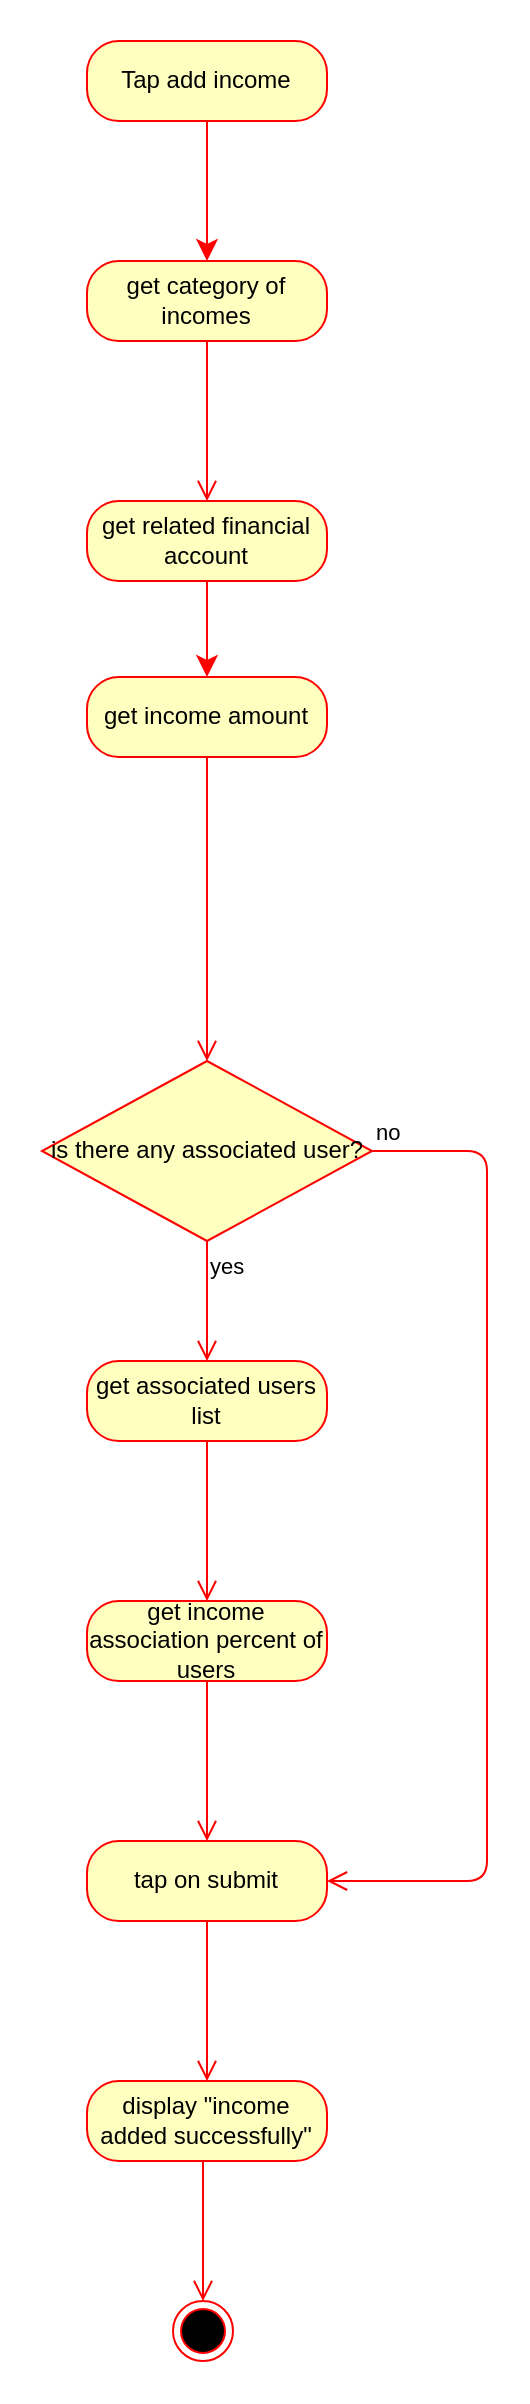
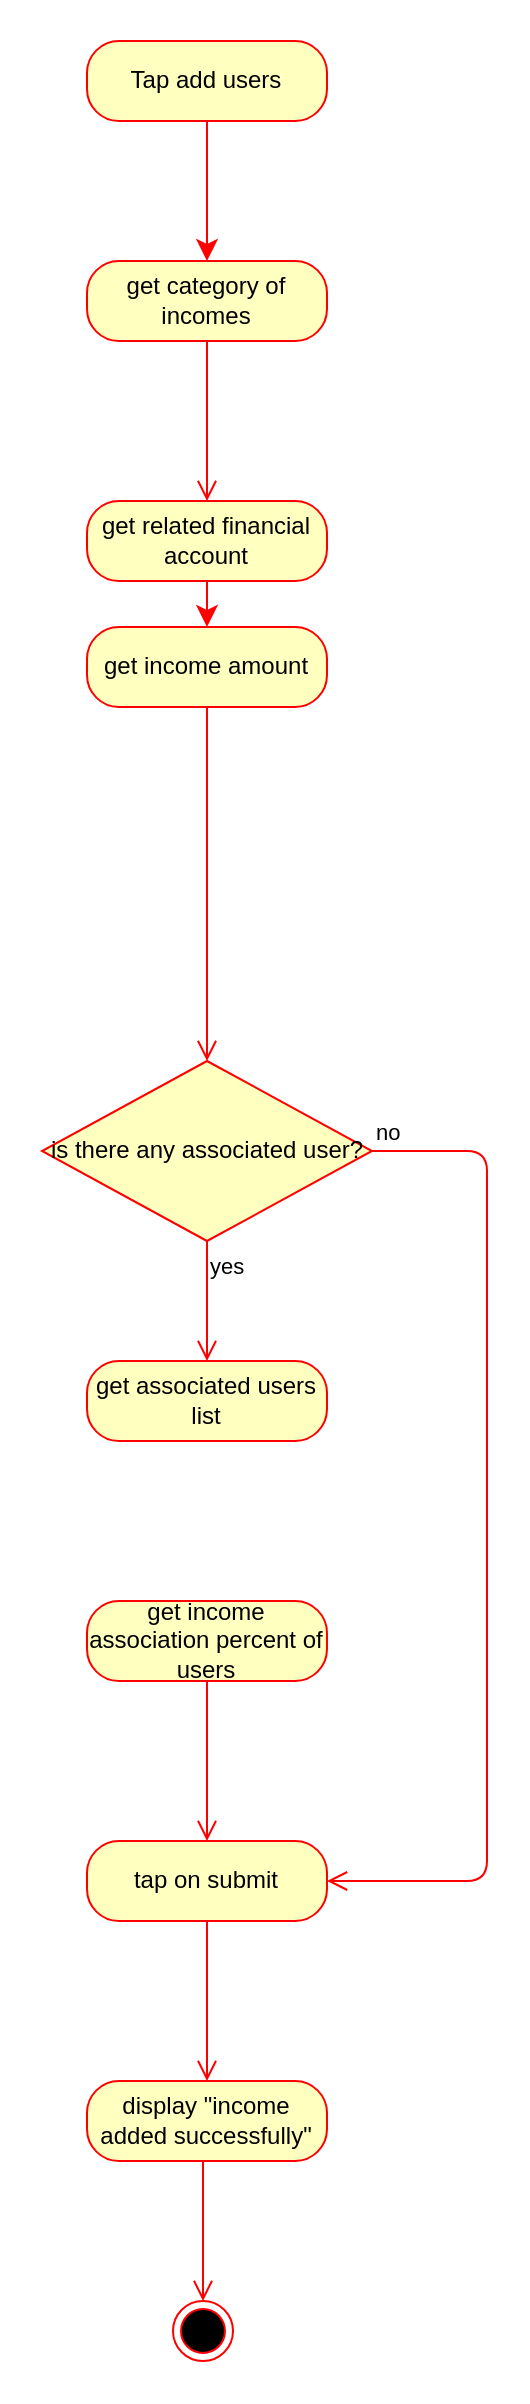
(207, 81) -> (207, 81)
(207, 717) -> (207, 667)
(207, 1518) -> none
